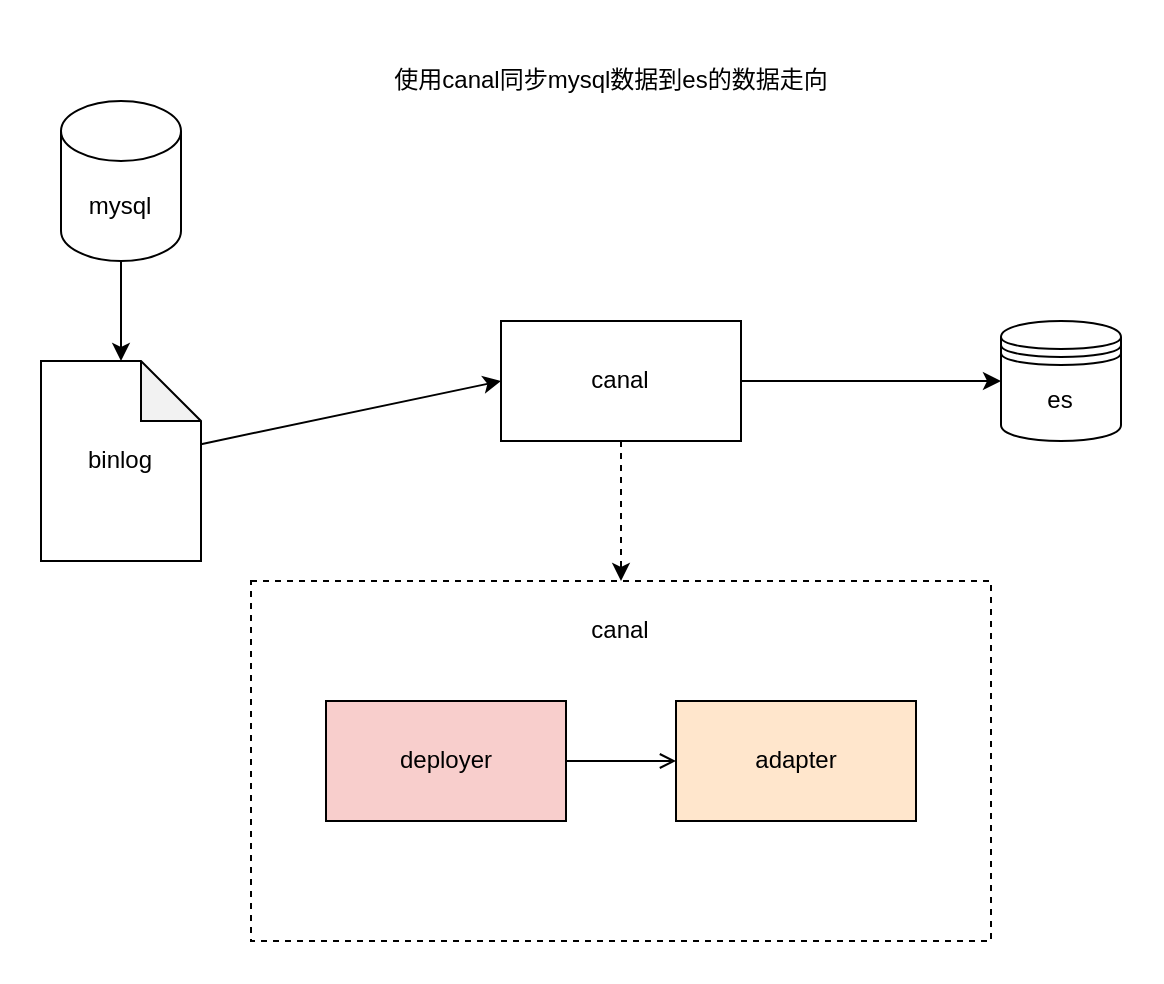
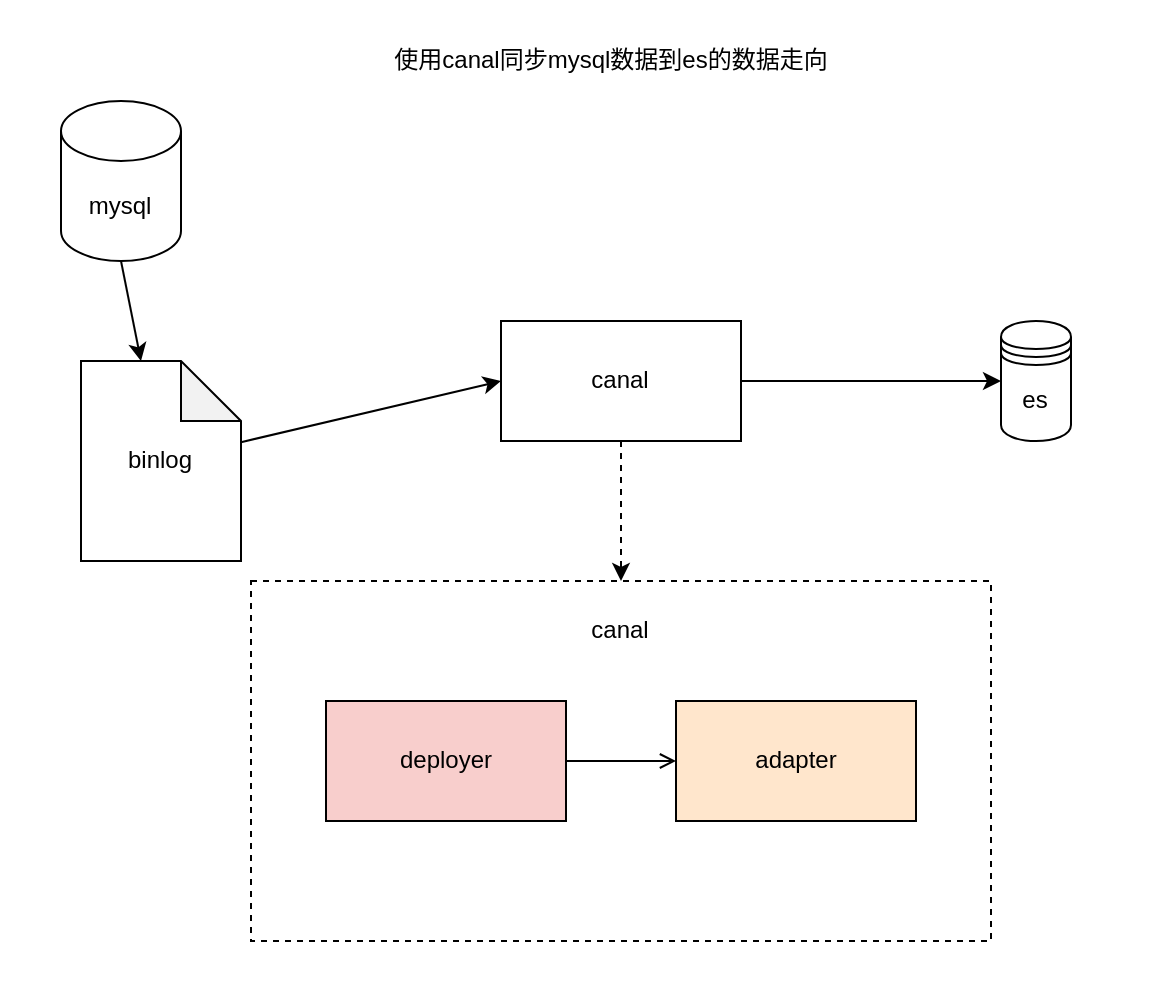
(611, 81) -> (611, 61)
(1061, 381) -> (1036, 381)
(121, 461) -> (161, 461)
